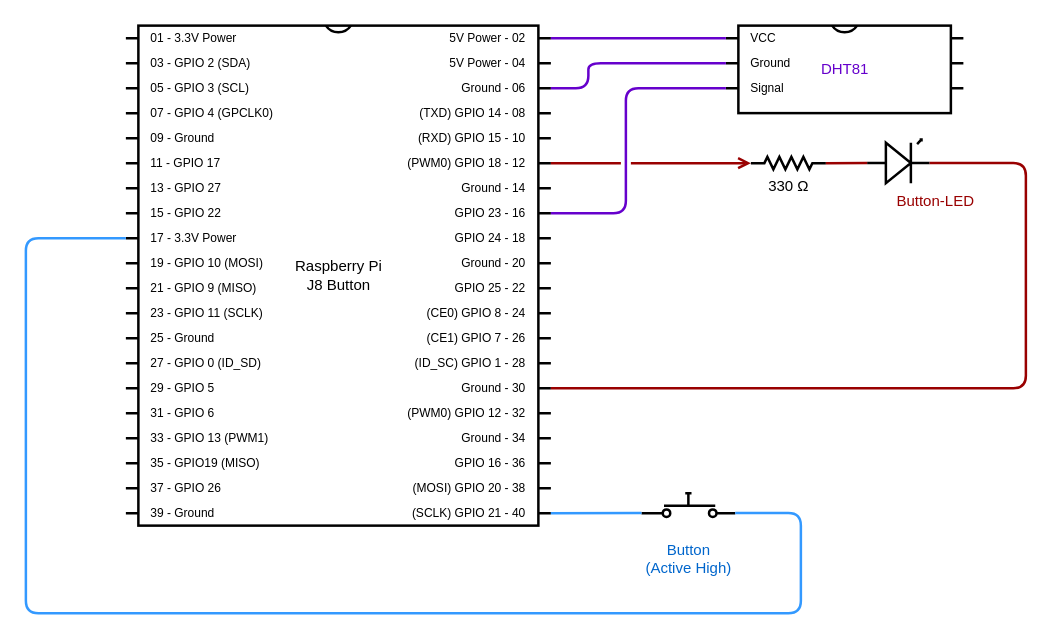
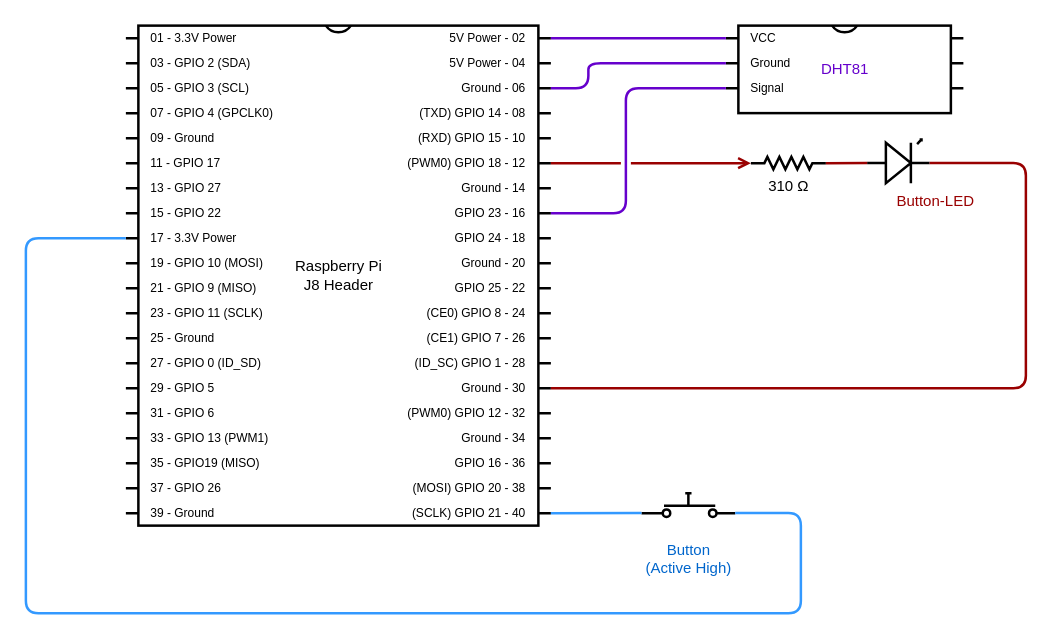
(194, 38) -> (194, 38)
(789, 187) -> (789, 187)
